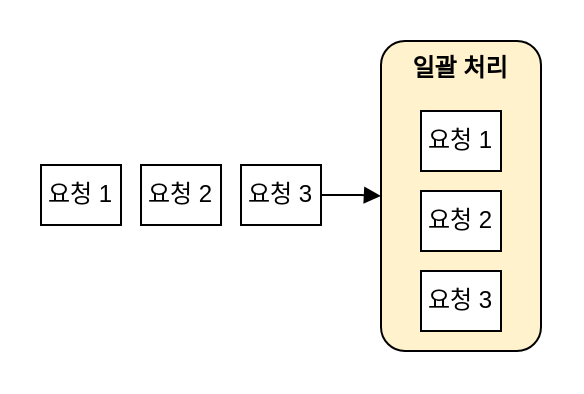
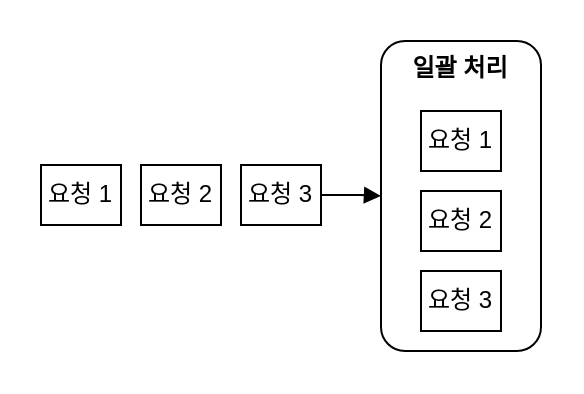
(461, 69) -> (461, 69)
